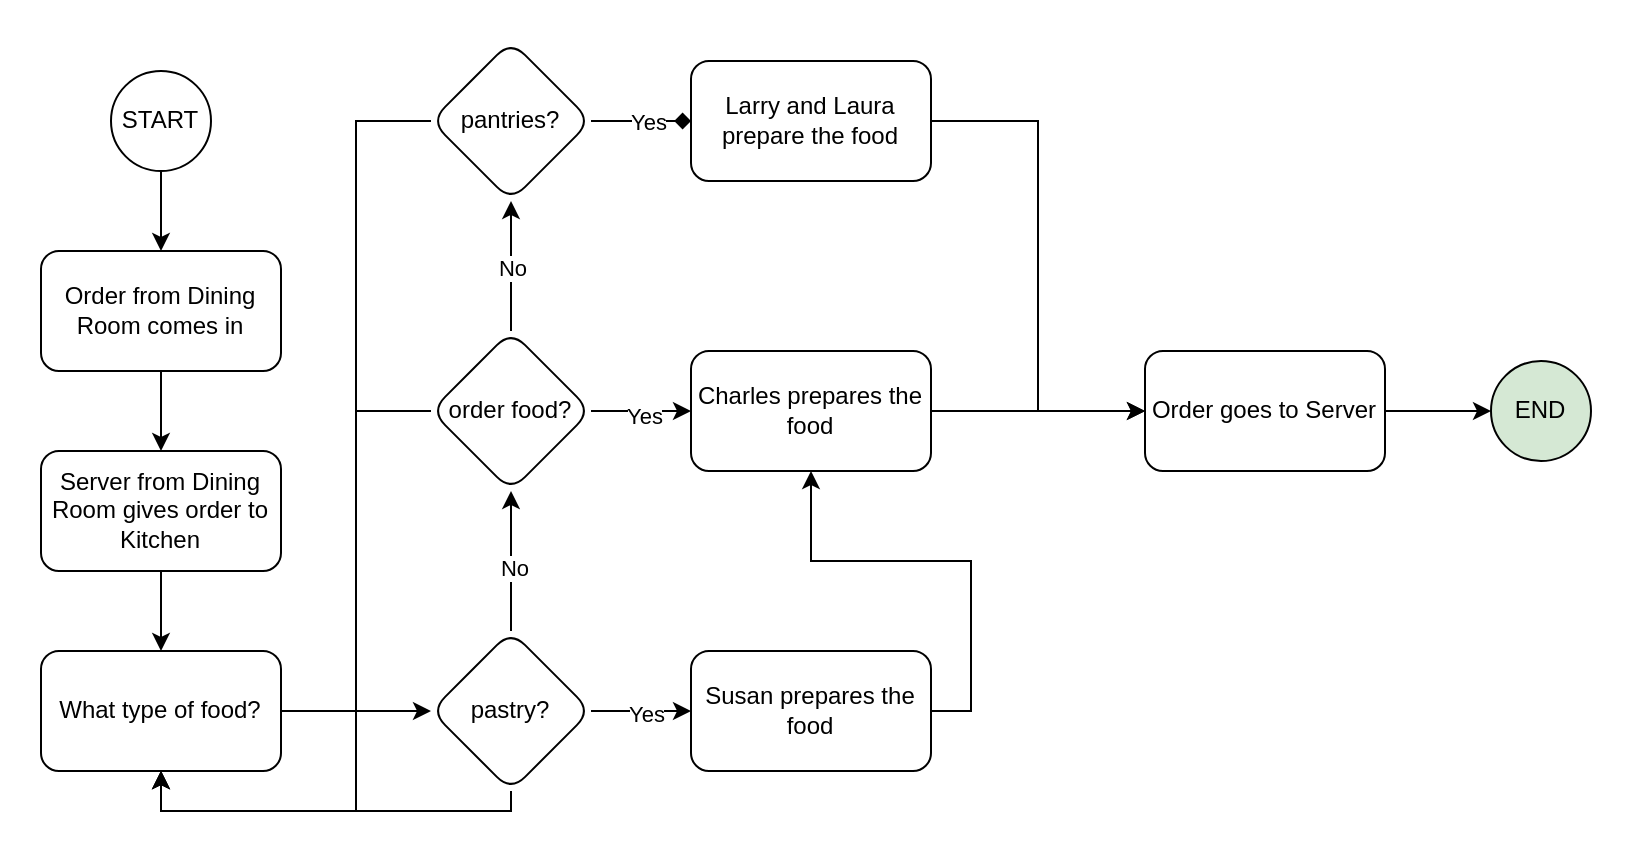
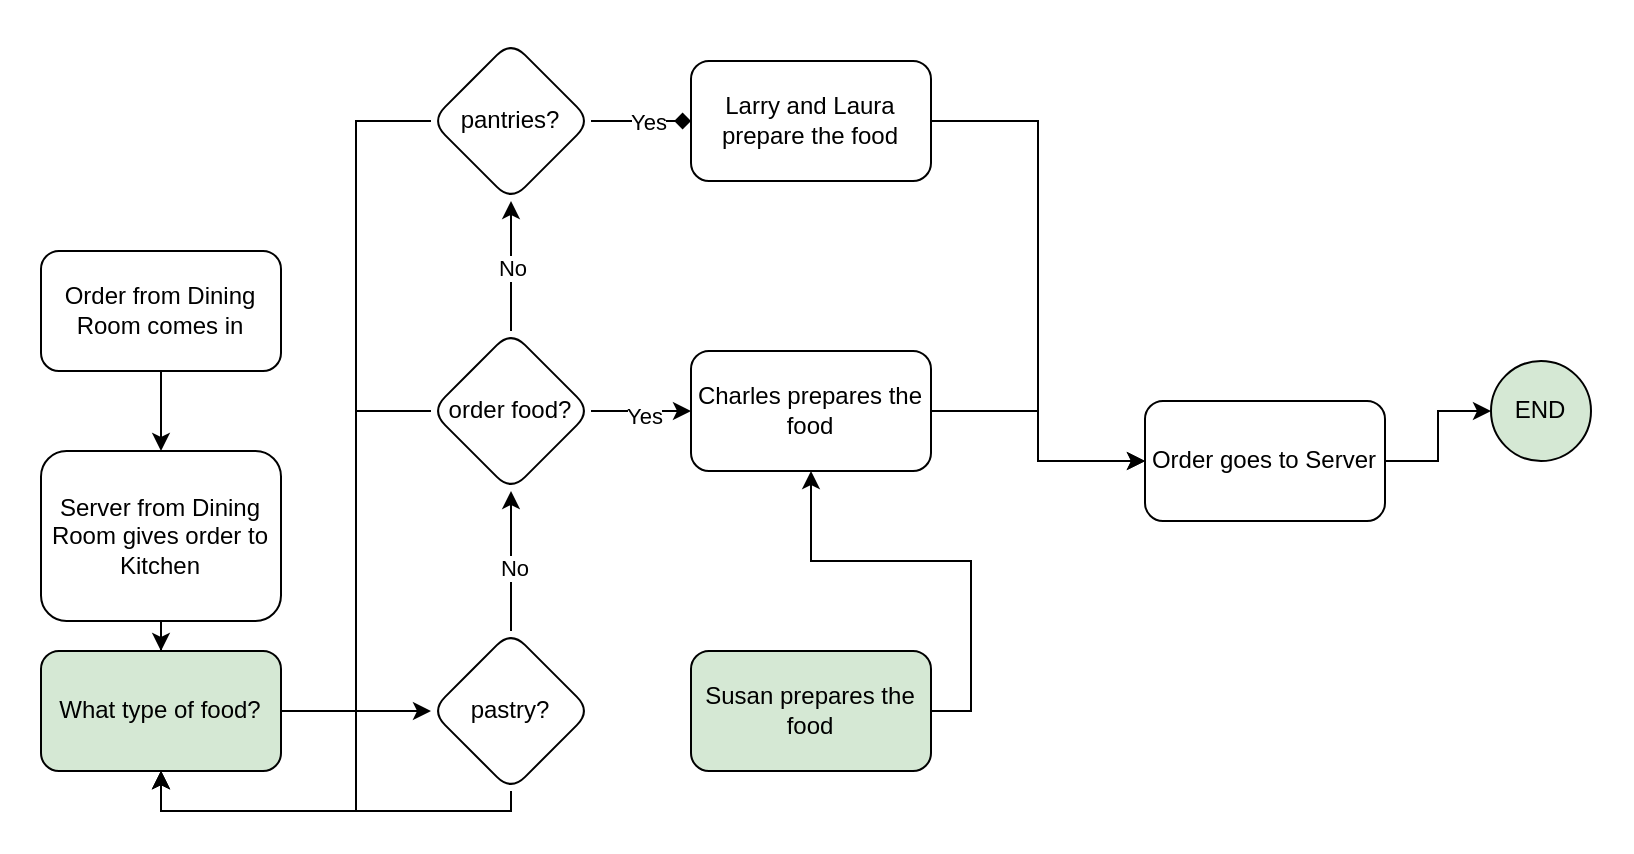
(161, 121) -> none
(161, 204) -> none
(1265, 411) -> (1265, 461)
(161, 511) -> (161, 536)
(161, 711) -> (161, 711)
(634, 711) -> none
(811, 711) -> (811, 711)
